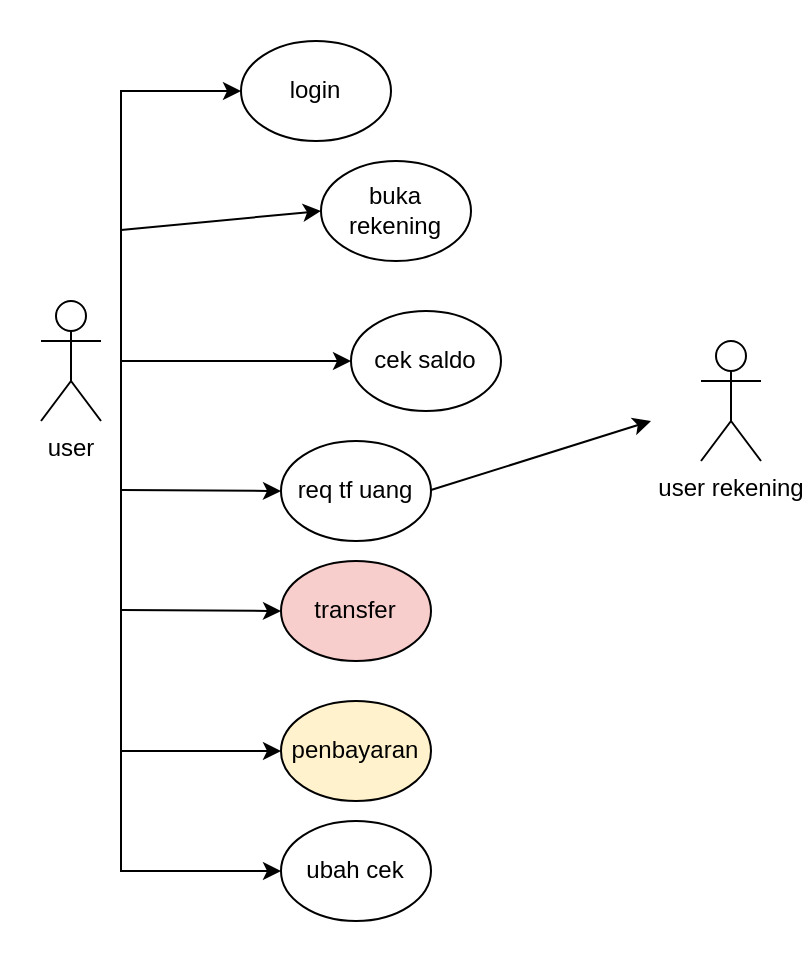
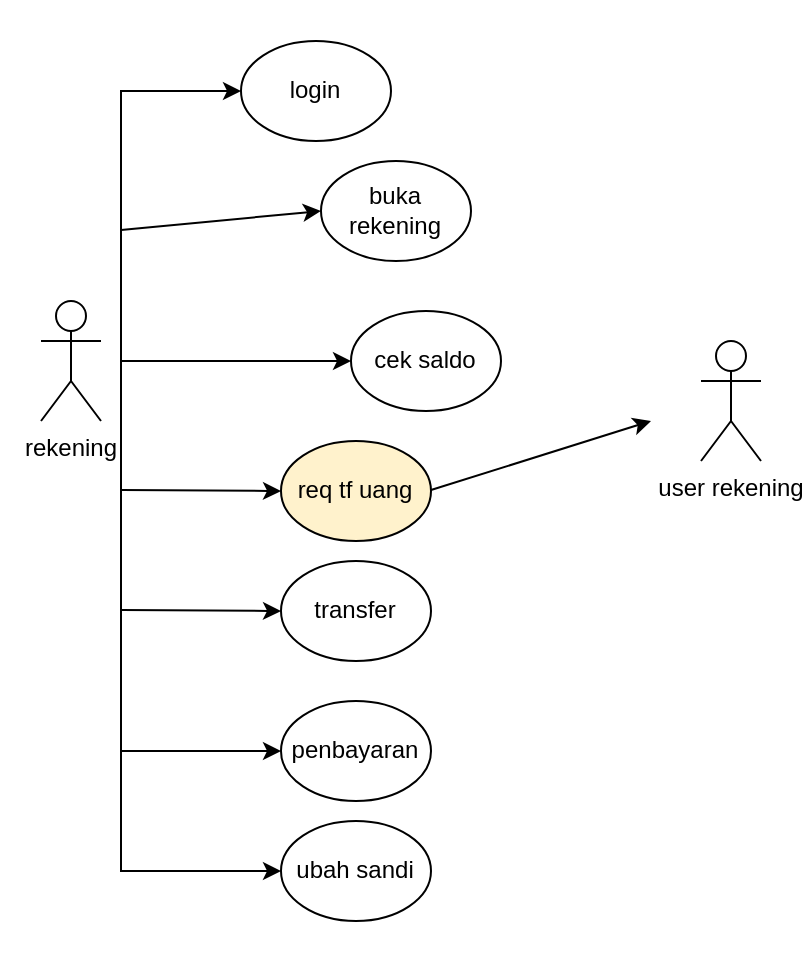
(72, 449) -> (72, 449)
(356, 491) -> (356, 491)
(356, 611) -> (356, 611)
(356, 751) -> (356, 751)
(356, 871) -> (356, 871)
